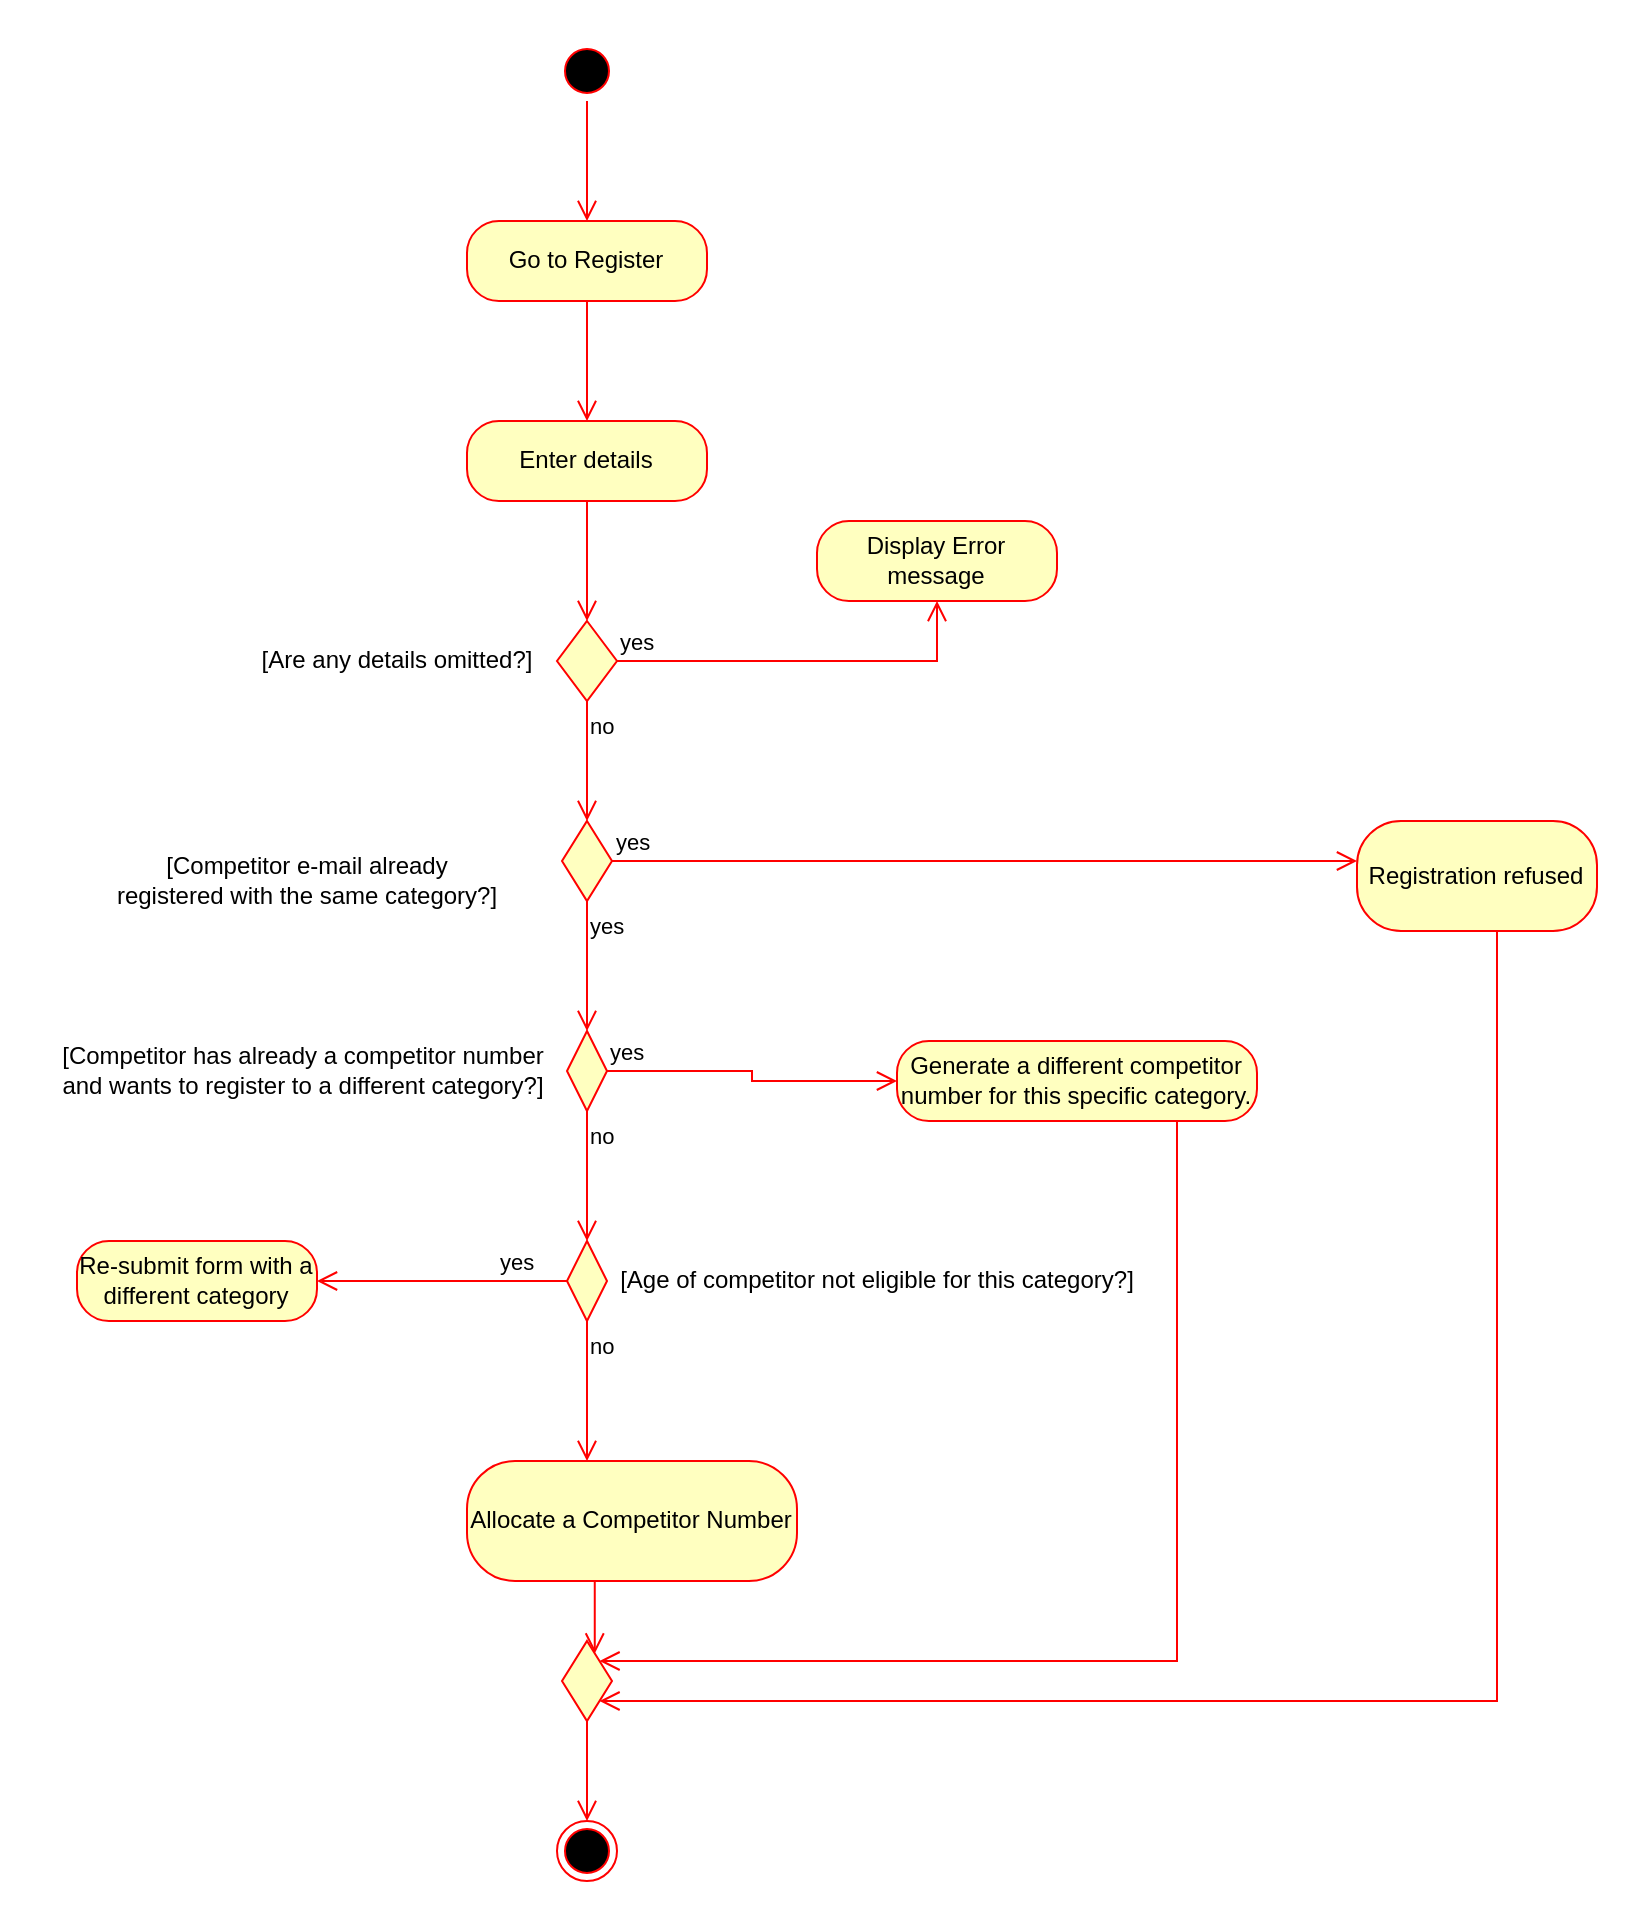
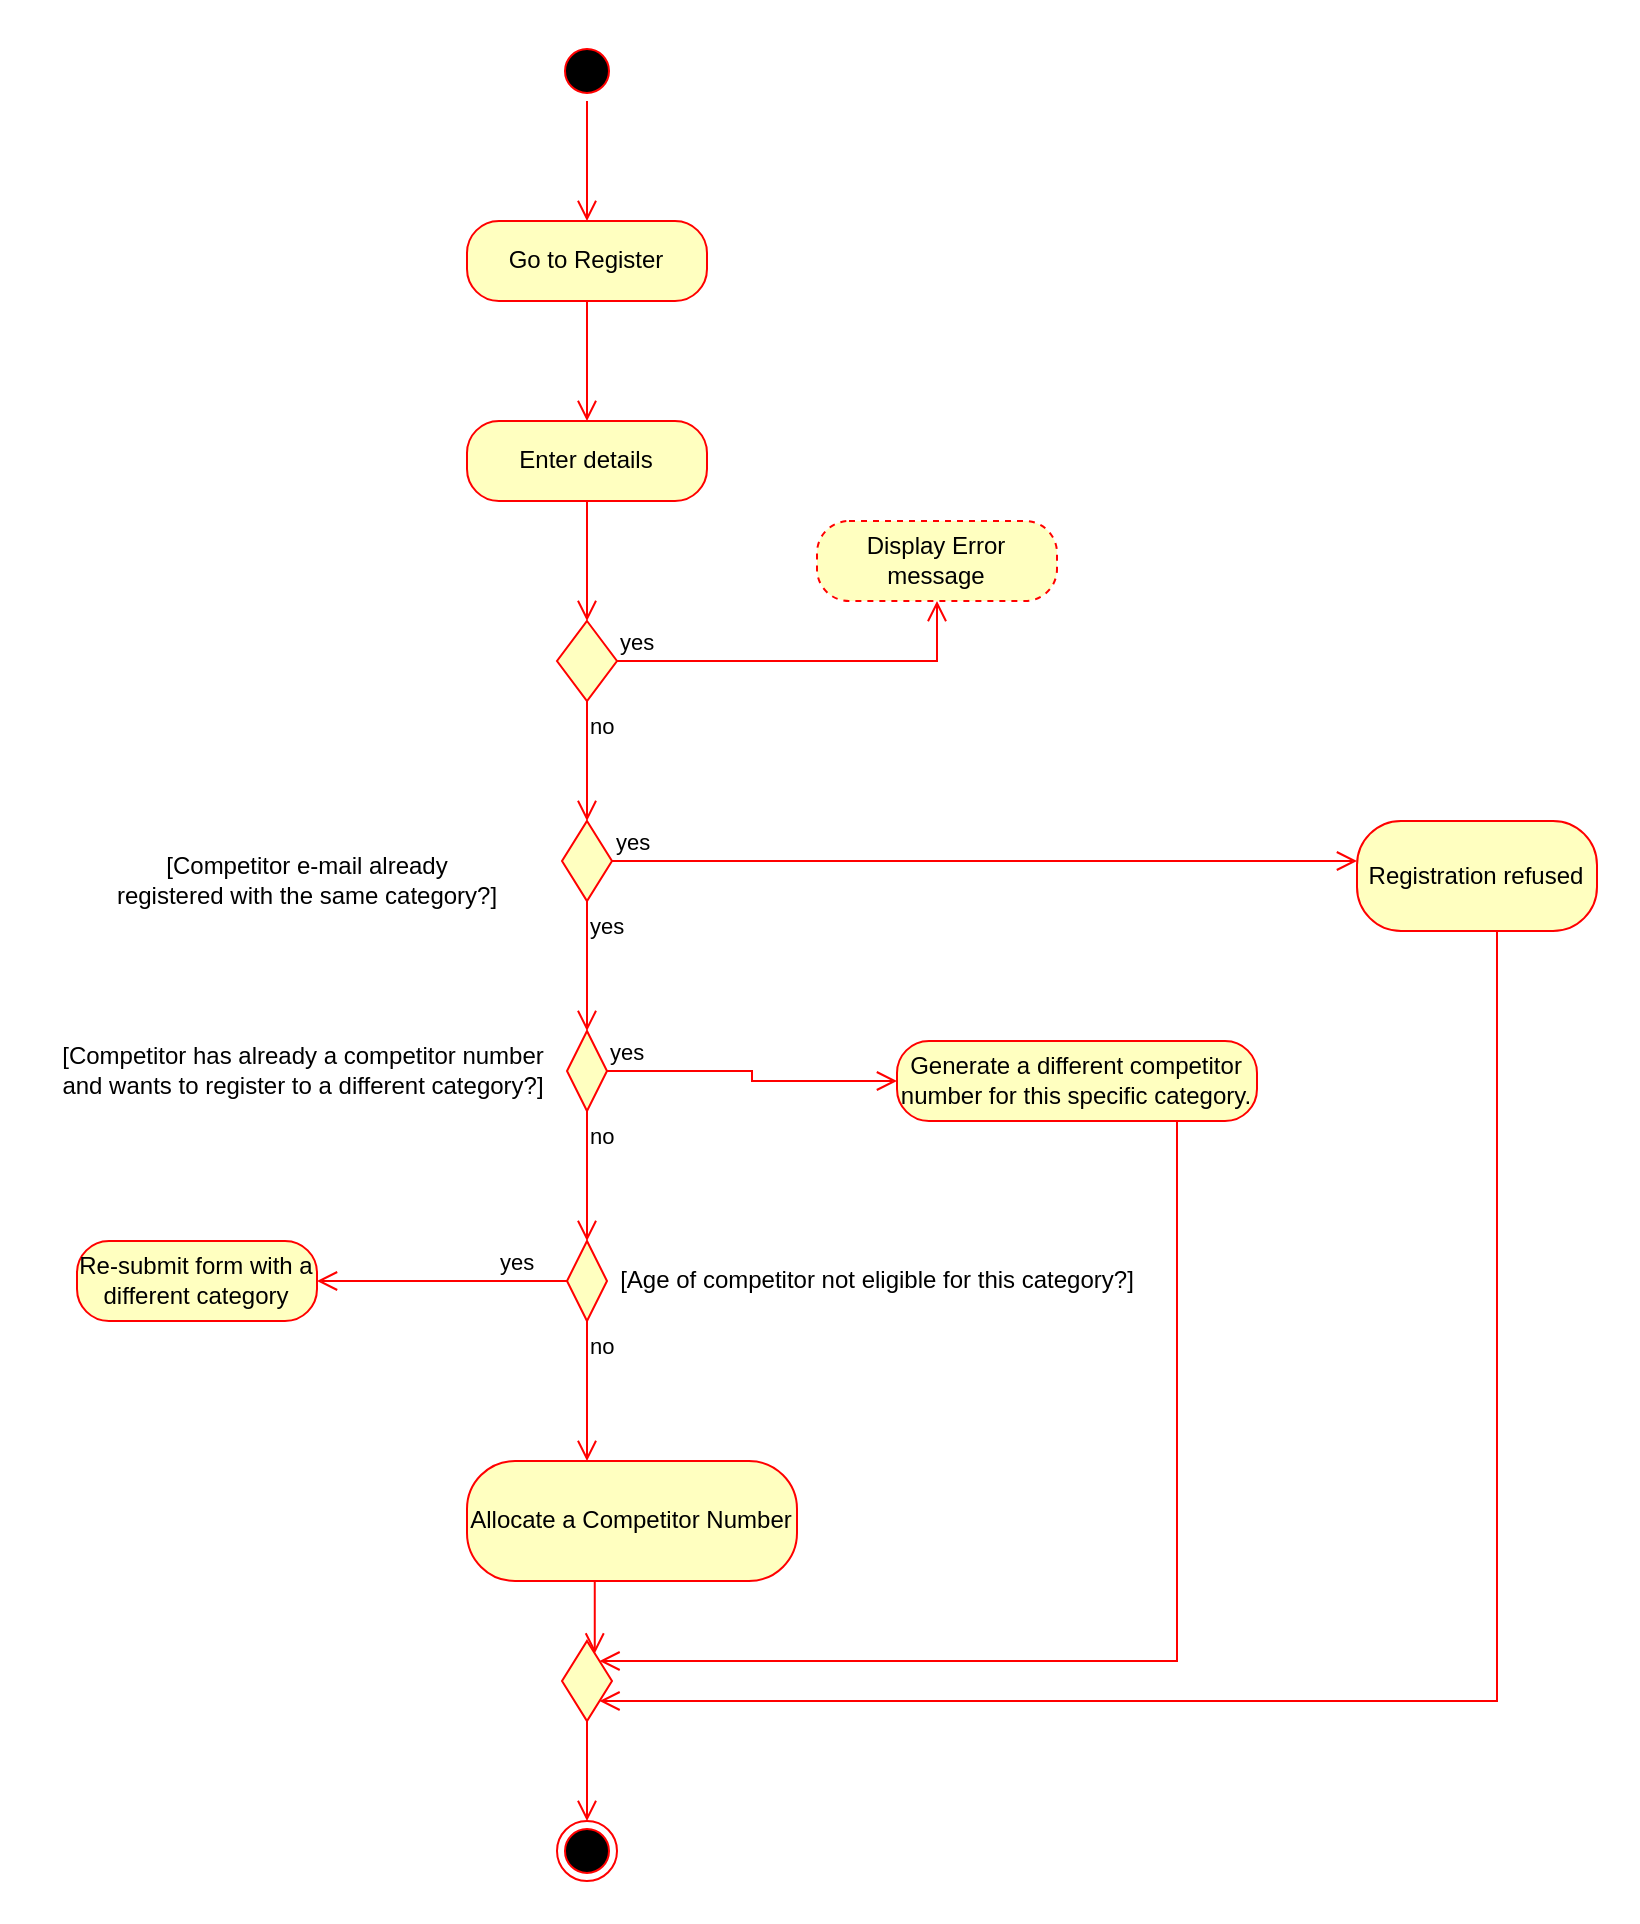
(937, 561) -> (937, 561)
(397, 661) -> none
